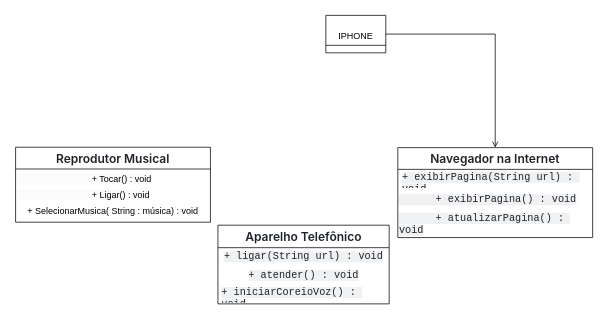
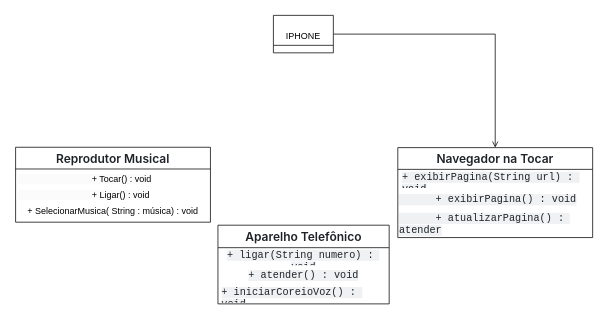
(356, 34) -> (303, 34)
(495, 159) -> (495, 159)
(456, 219) -> (464, 219)
(304, 258) -> (304, 258)
